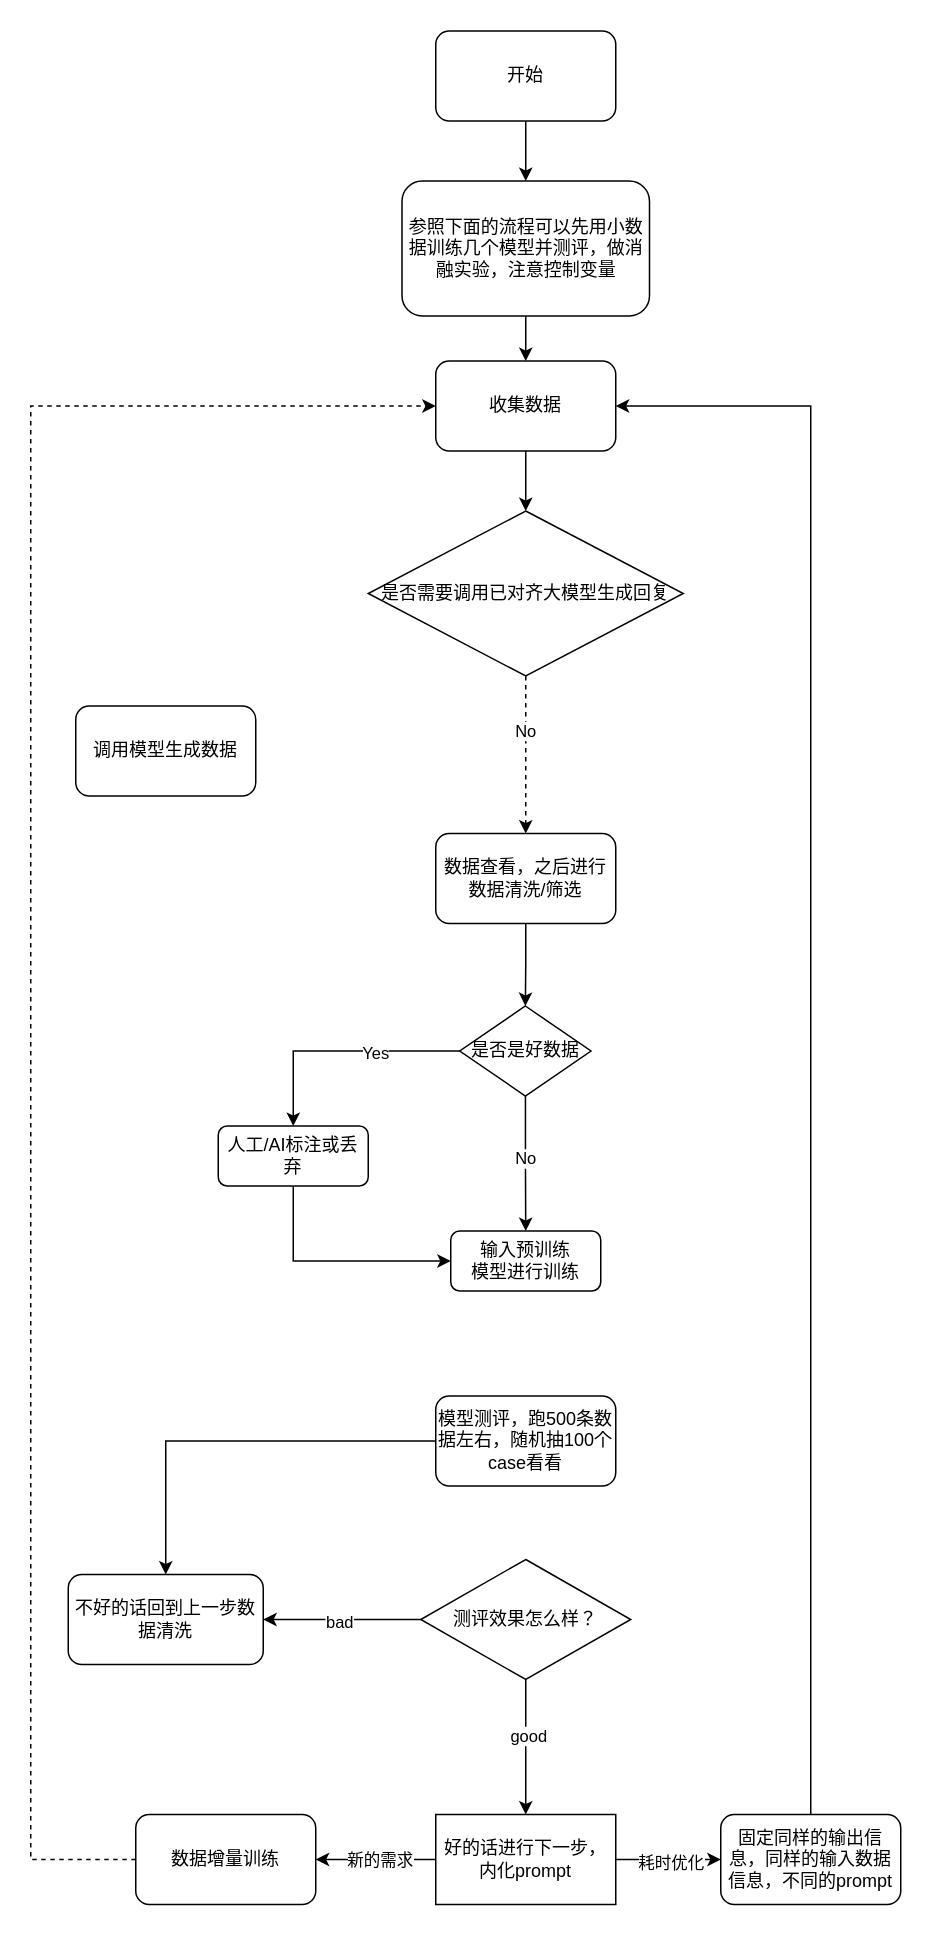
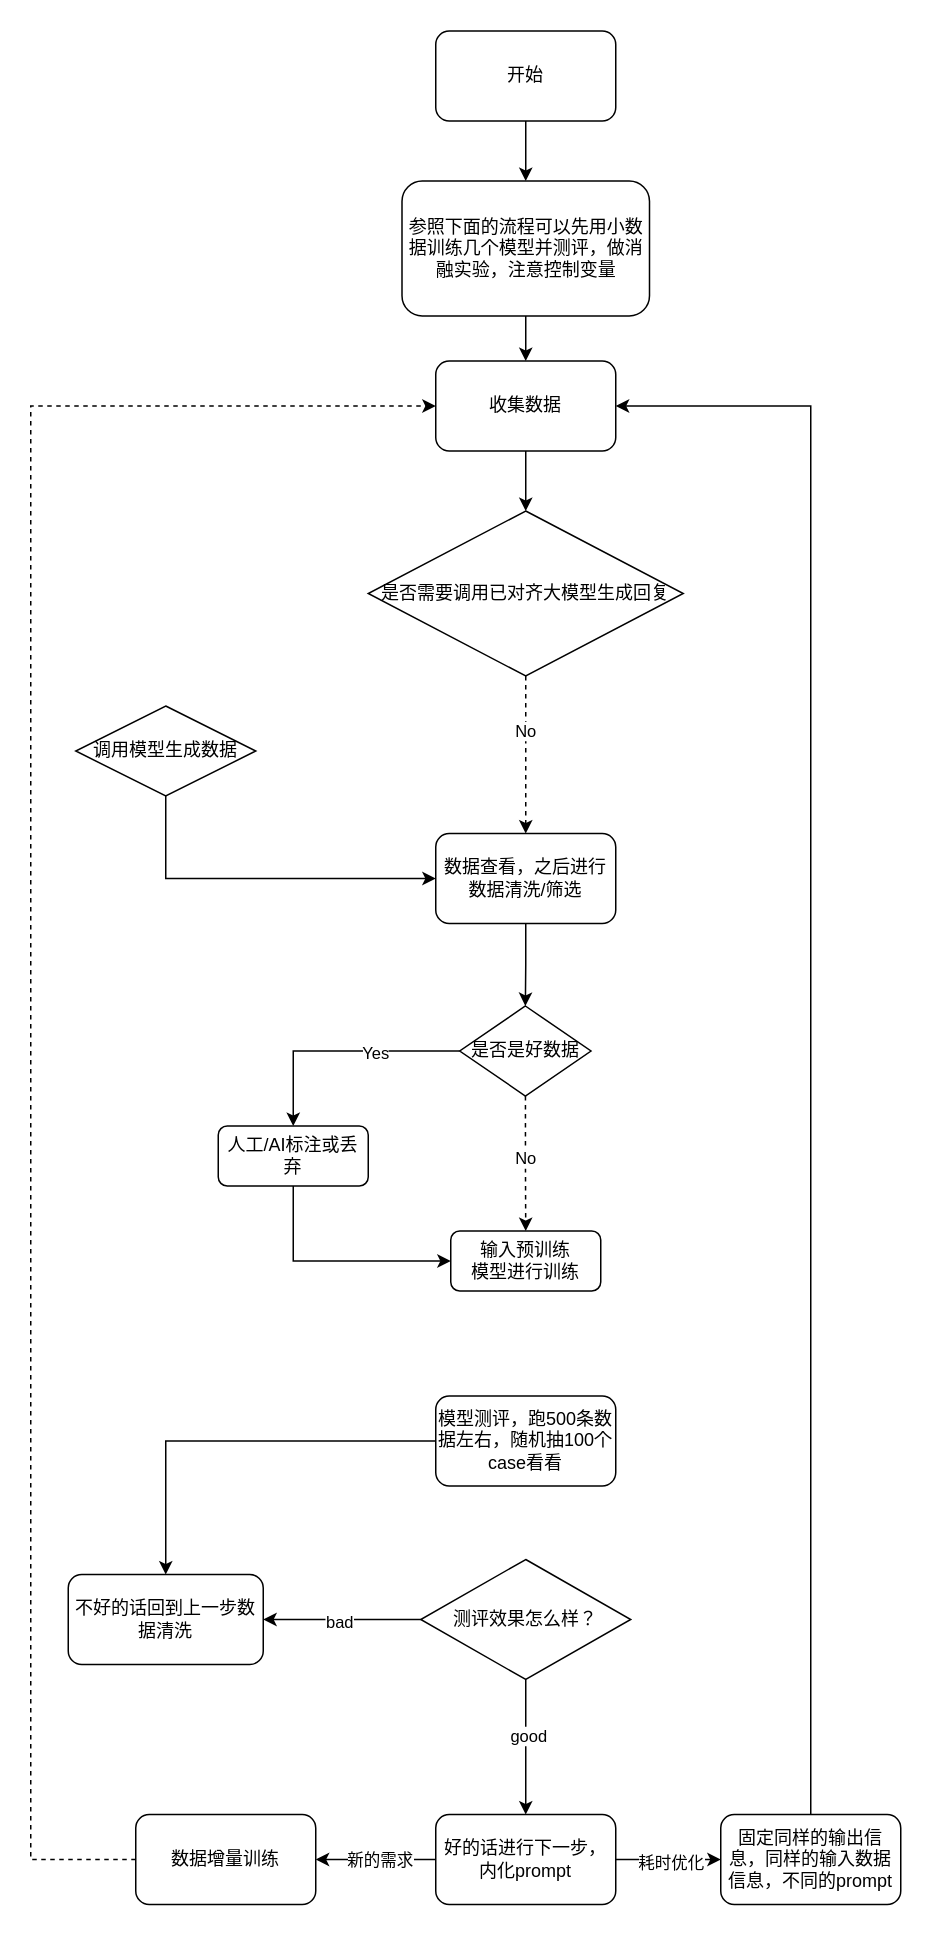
(166, 751) -> (166, 751)
none -> (255, 878)
(525, 1124) -> (525, 1124)
(526, 1859) -> (526, 1859)
